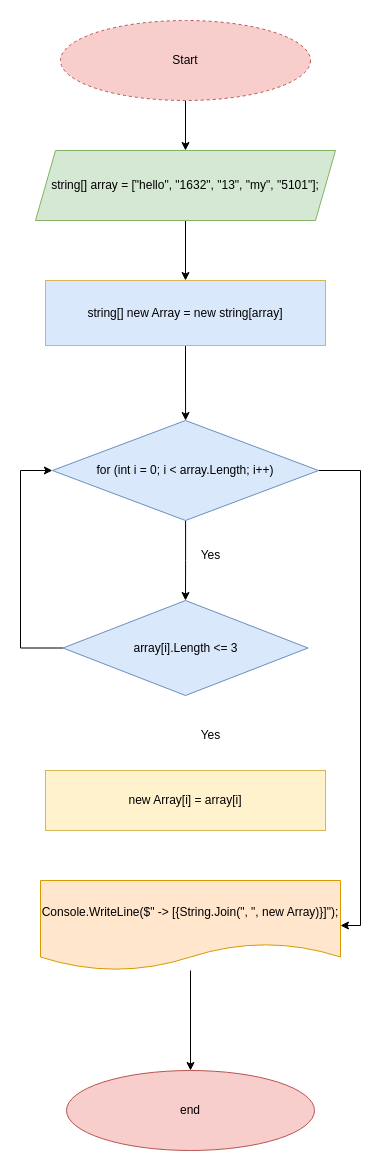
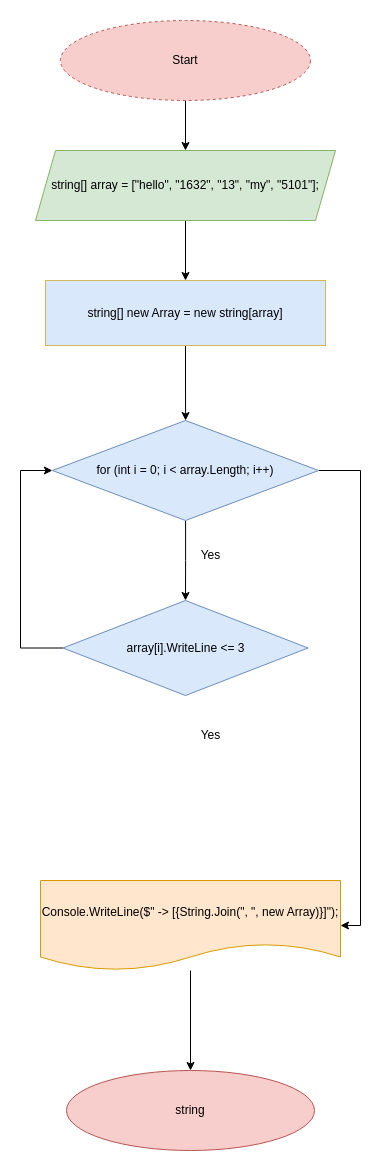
(186, 649) -> (186, 649)
(186, 801) -> none
(191, 1111) -> (191, 1111)
